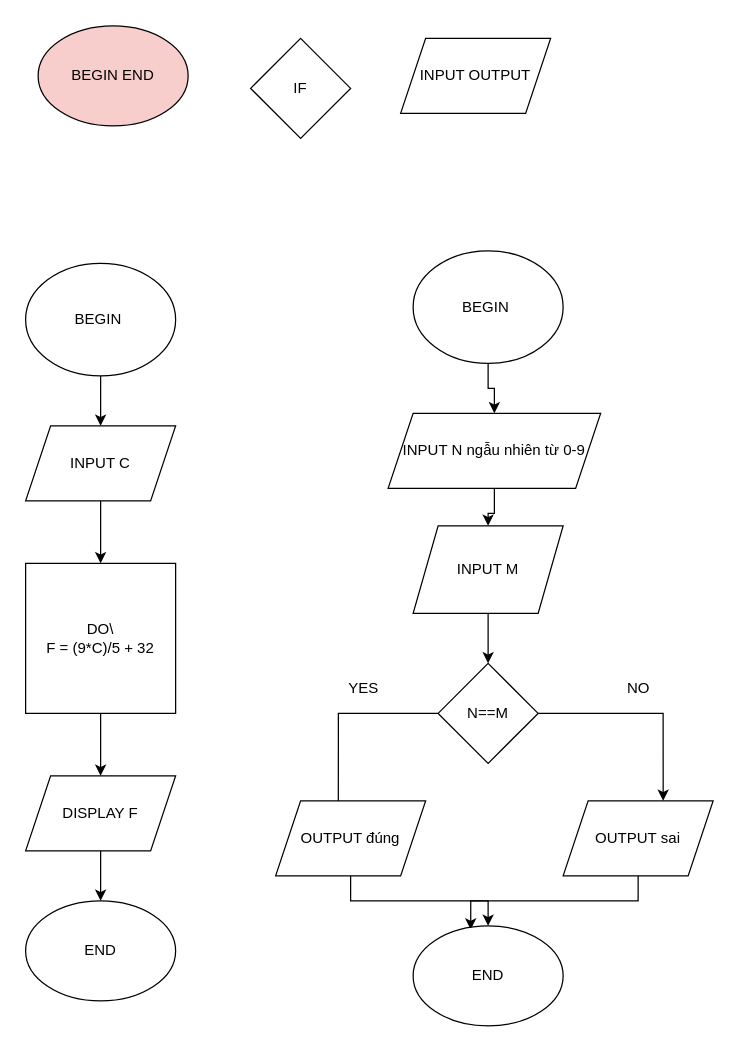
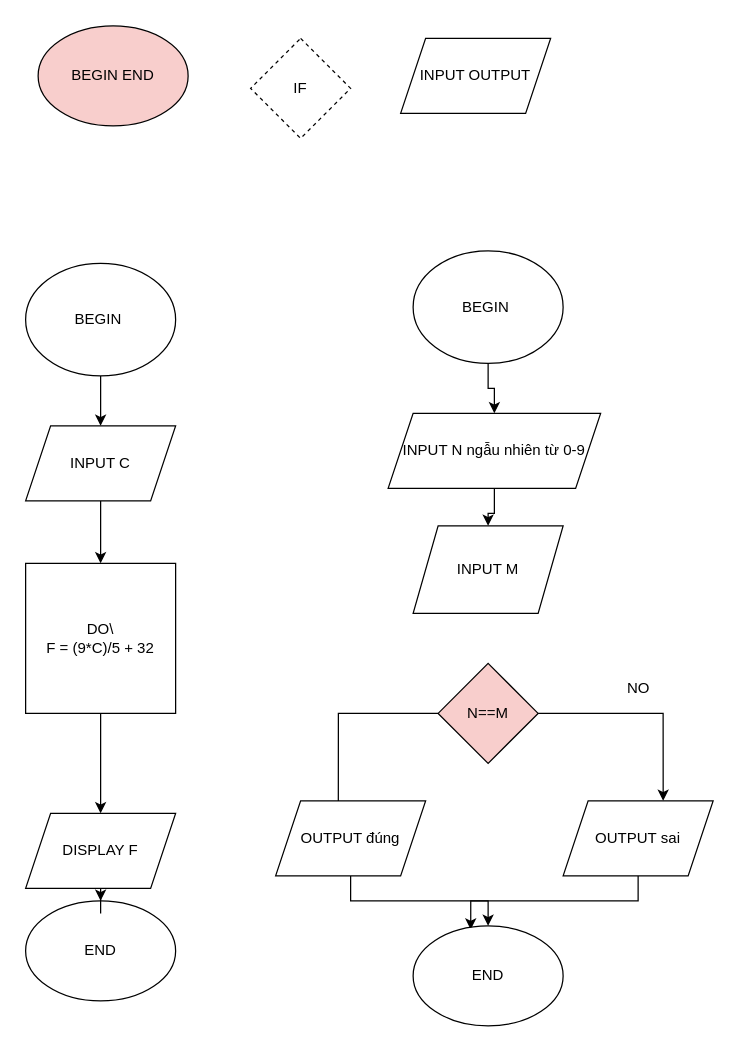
(301, 88) -> (301, 88)
(488, 634) -> none
(363, 688) -> none
(488, 713) -> (488, 713)
(101, 813) -> (101, 851)
